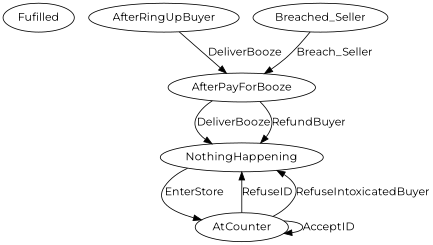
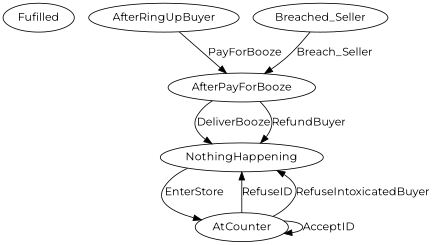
(245, 53) -> (245, 53)
